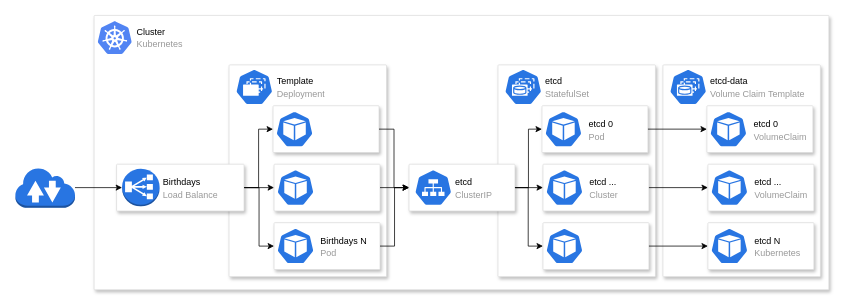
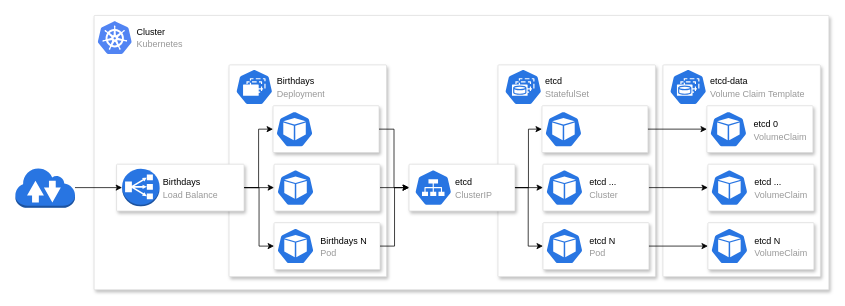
(301, 71) -> (301, 71)
(605, 129) -> none
(780, 231) -> (779, 231)
none -> (606, 246)
